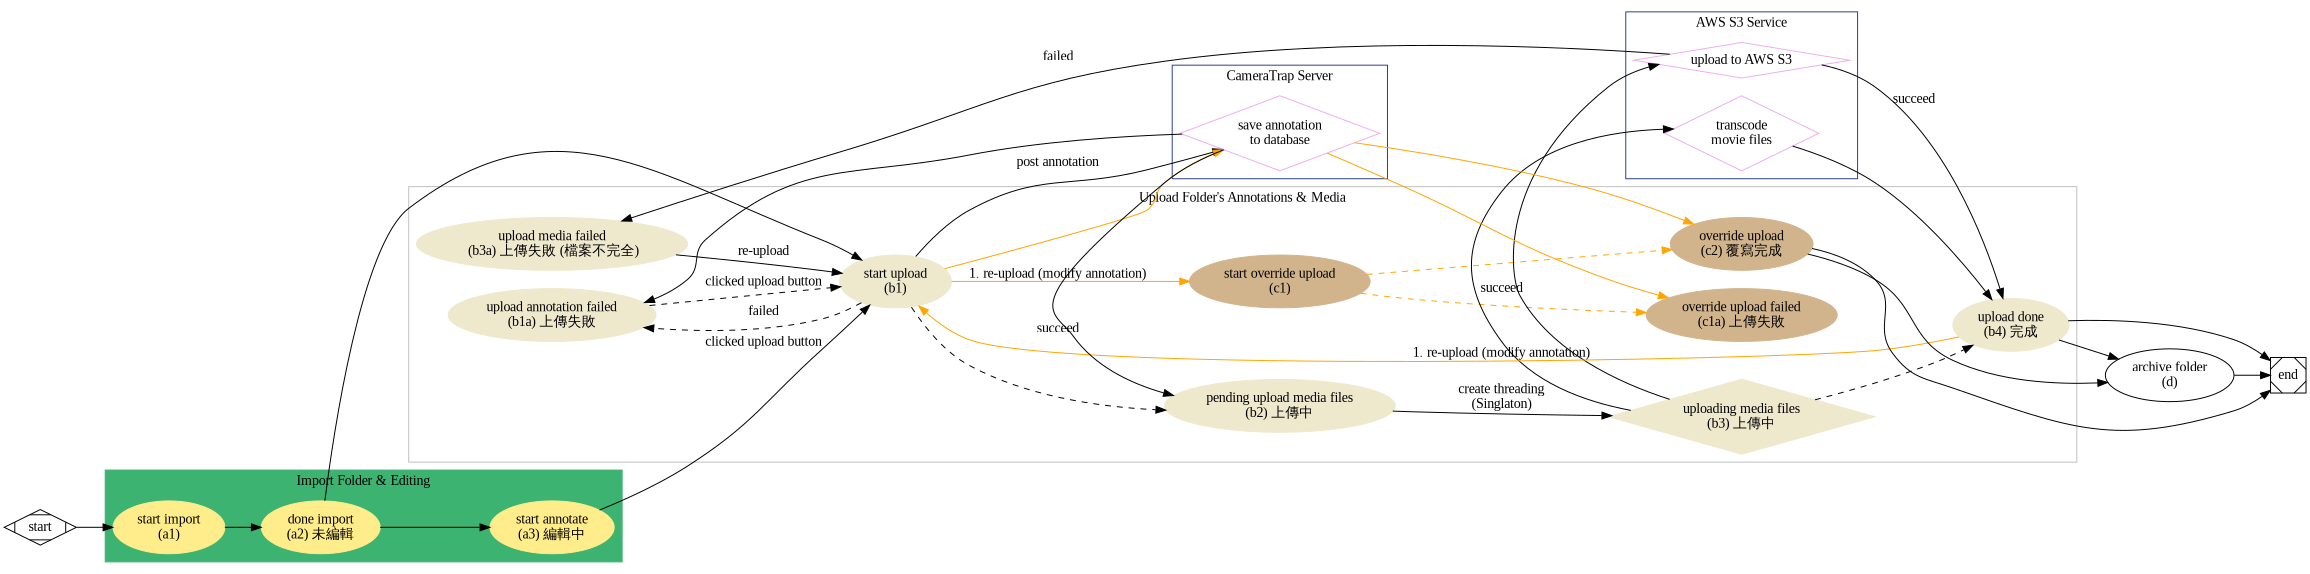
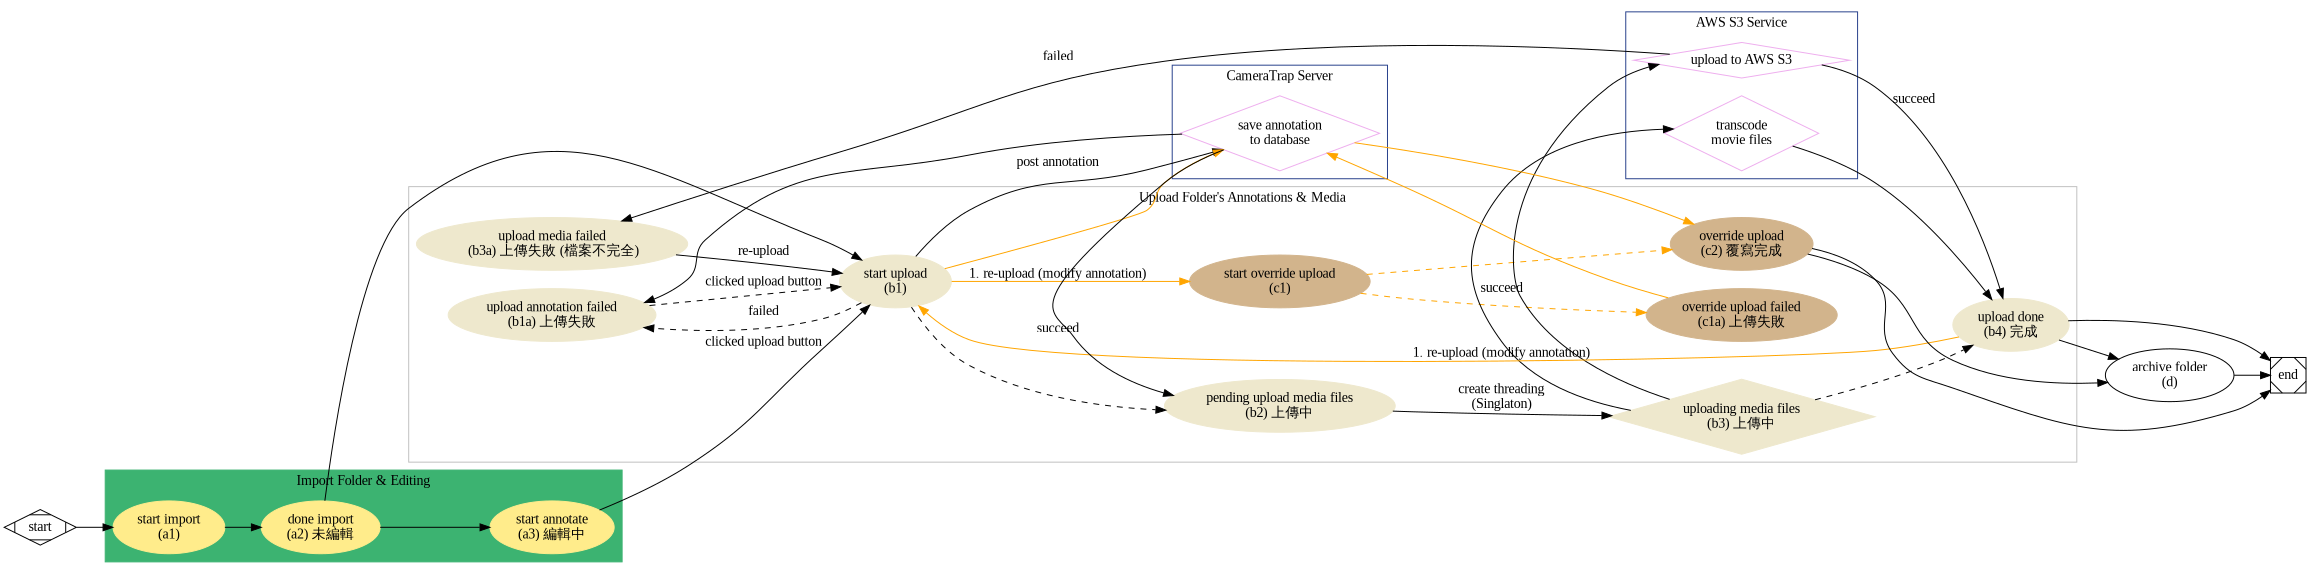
(1491, 229) -> (1500, 233)
